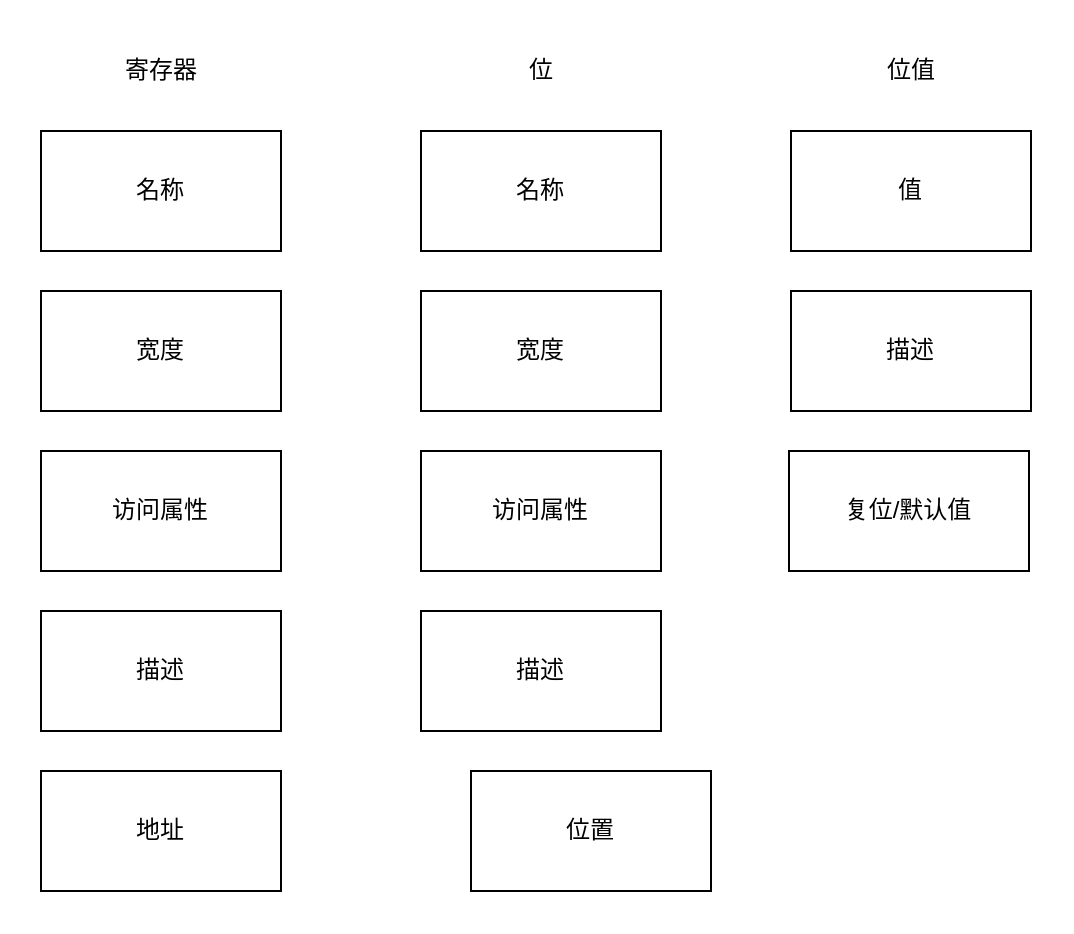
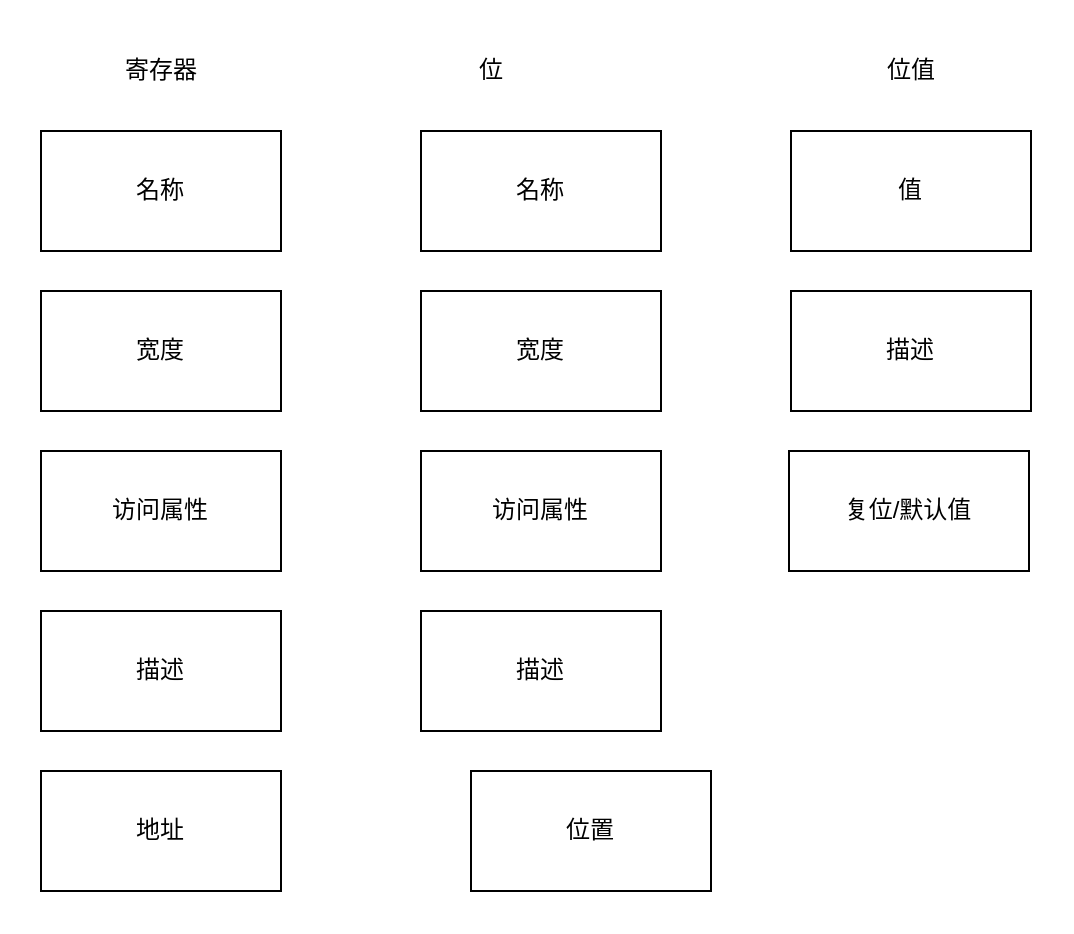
(541, 71) -> (491, 71)
